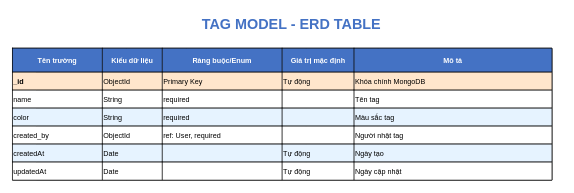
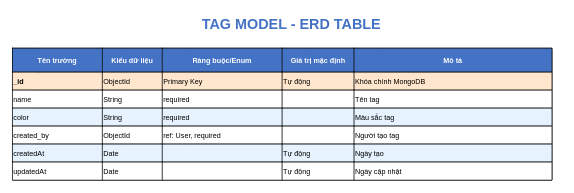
(381, 136) -> (379, 136)
